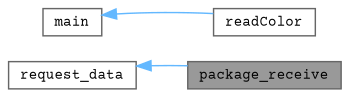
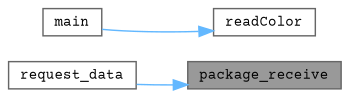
(165, 13) -> (150, 32)
(169, 66) -> (155, 85)
